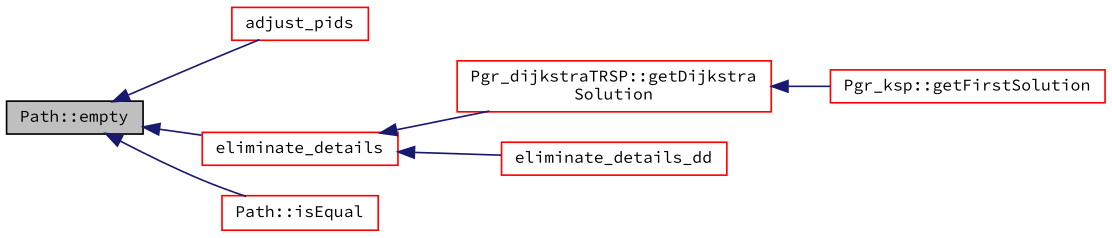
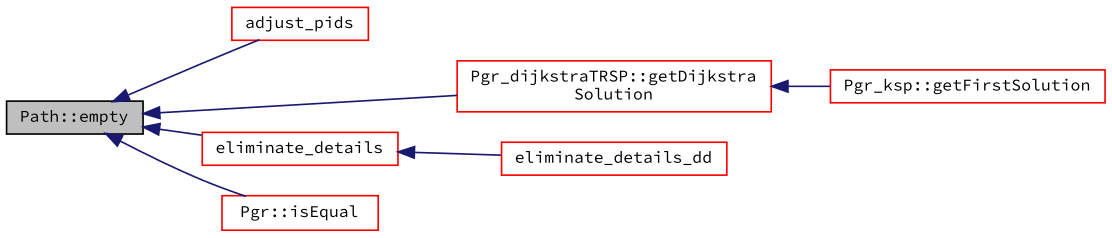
(443, 120) -> (308, 104)
(300, 213) -> (300, 213)
